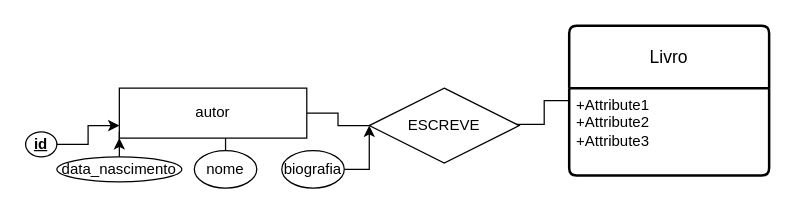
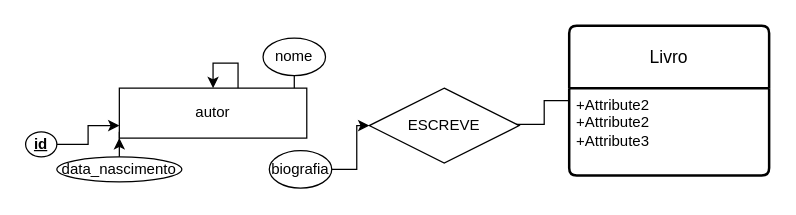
(336, 113) -> none
(621, 124) -> (621, 124)
(226, 169) -> (294, 57)
(313, 169) -> (301, 169)
